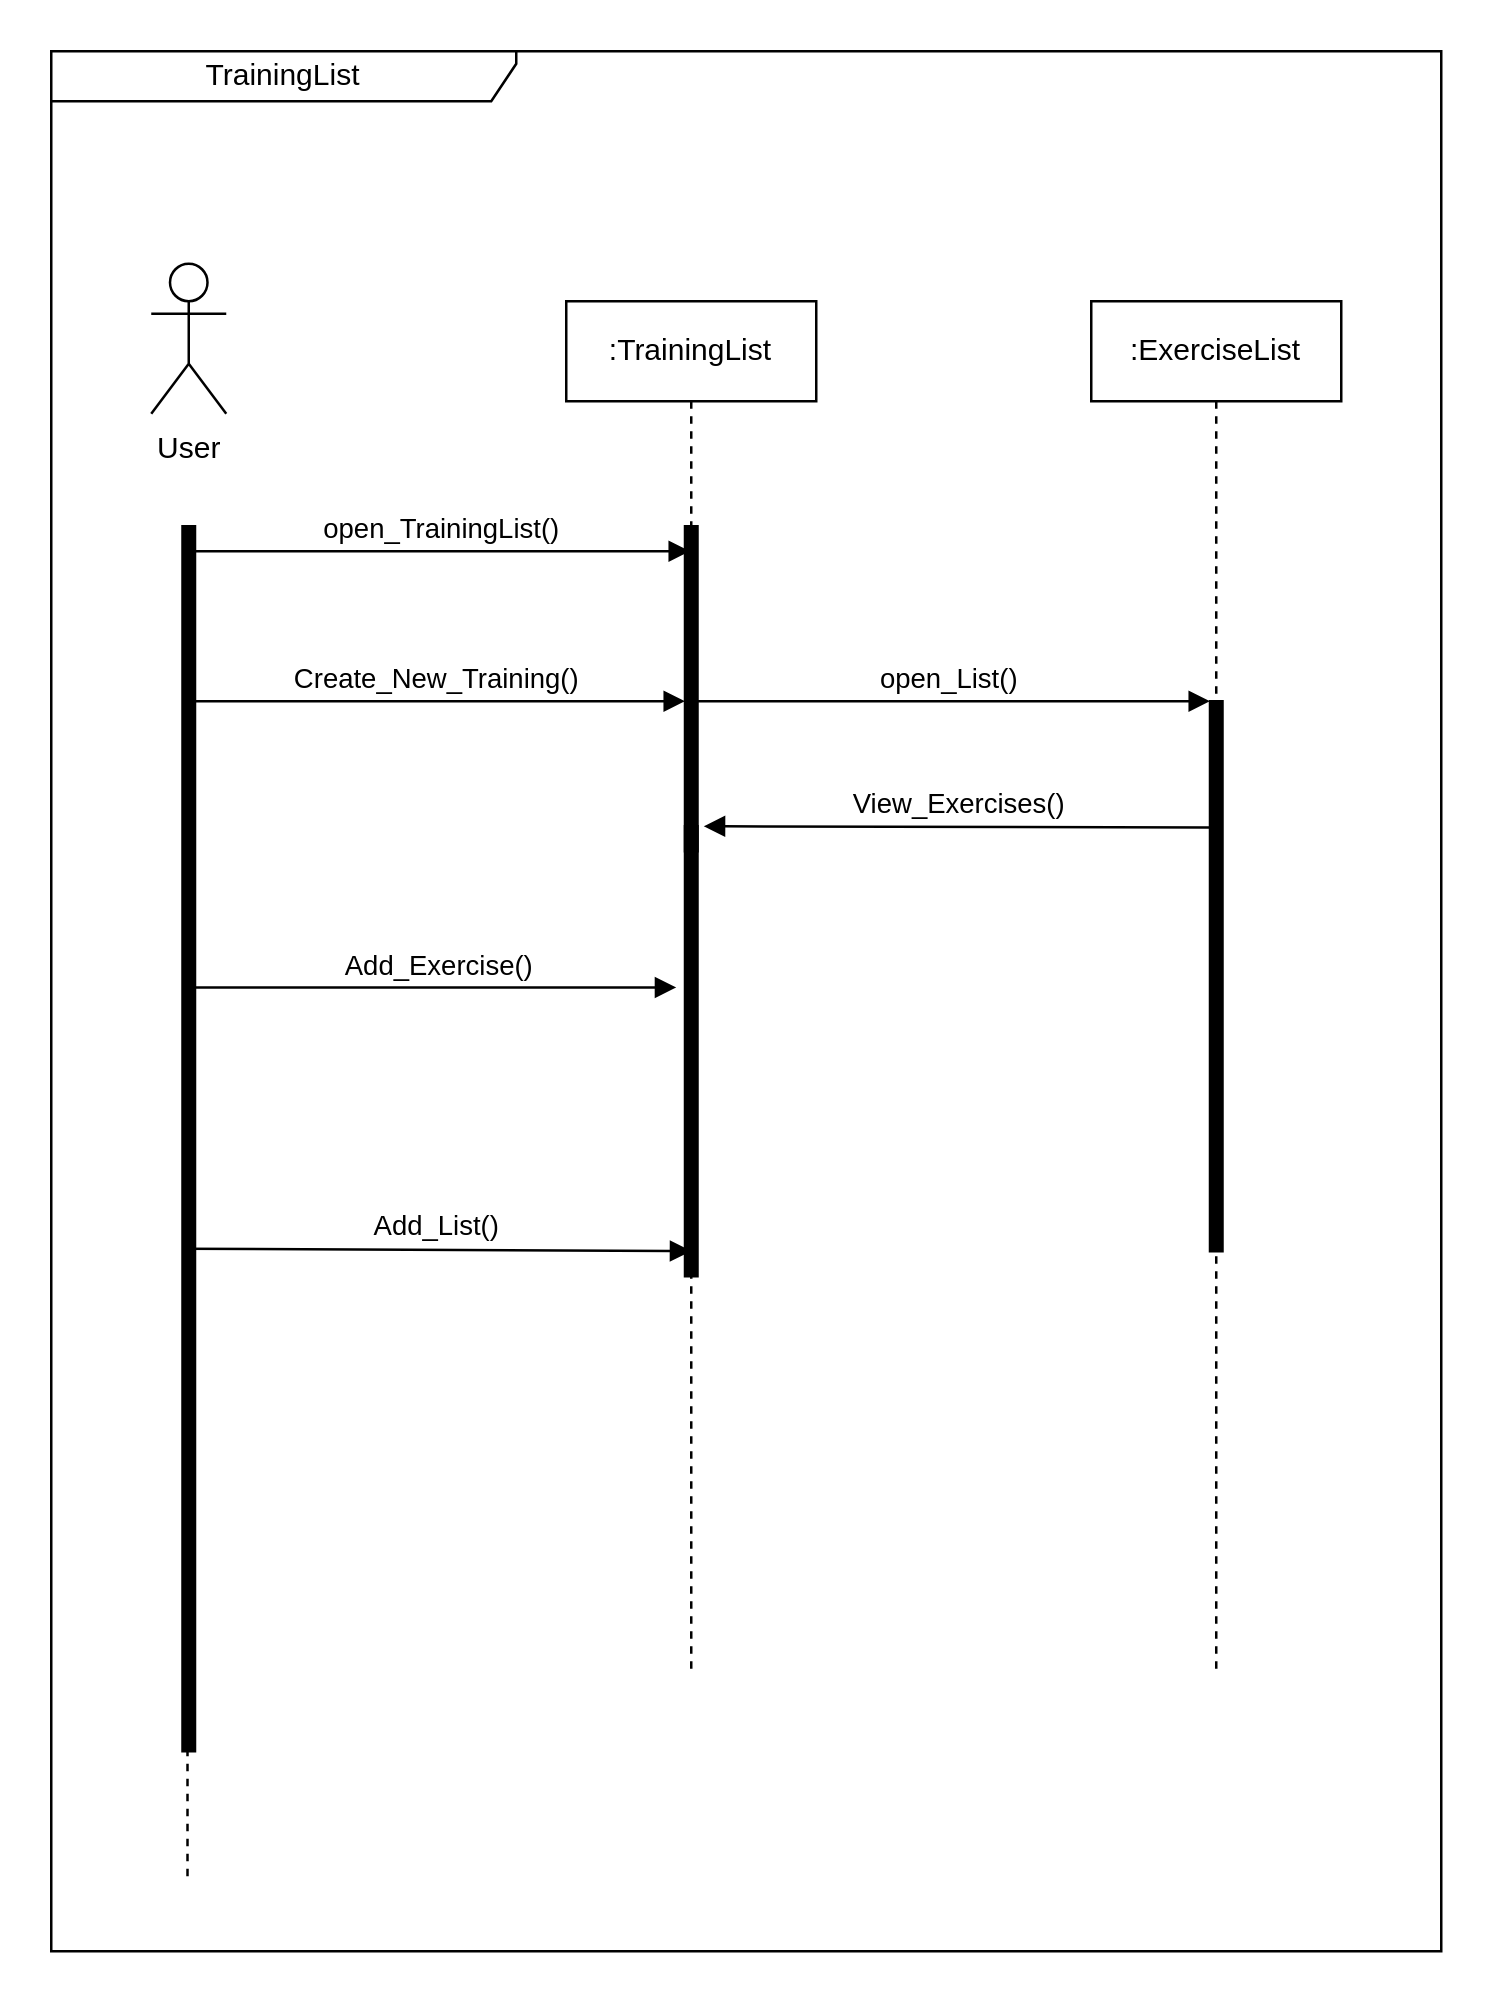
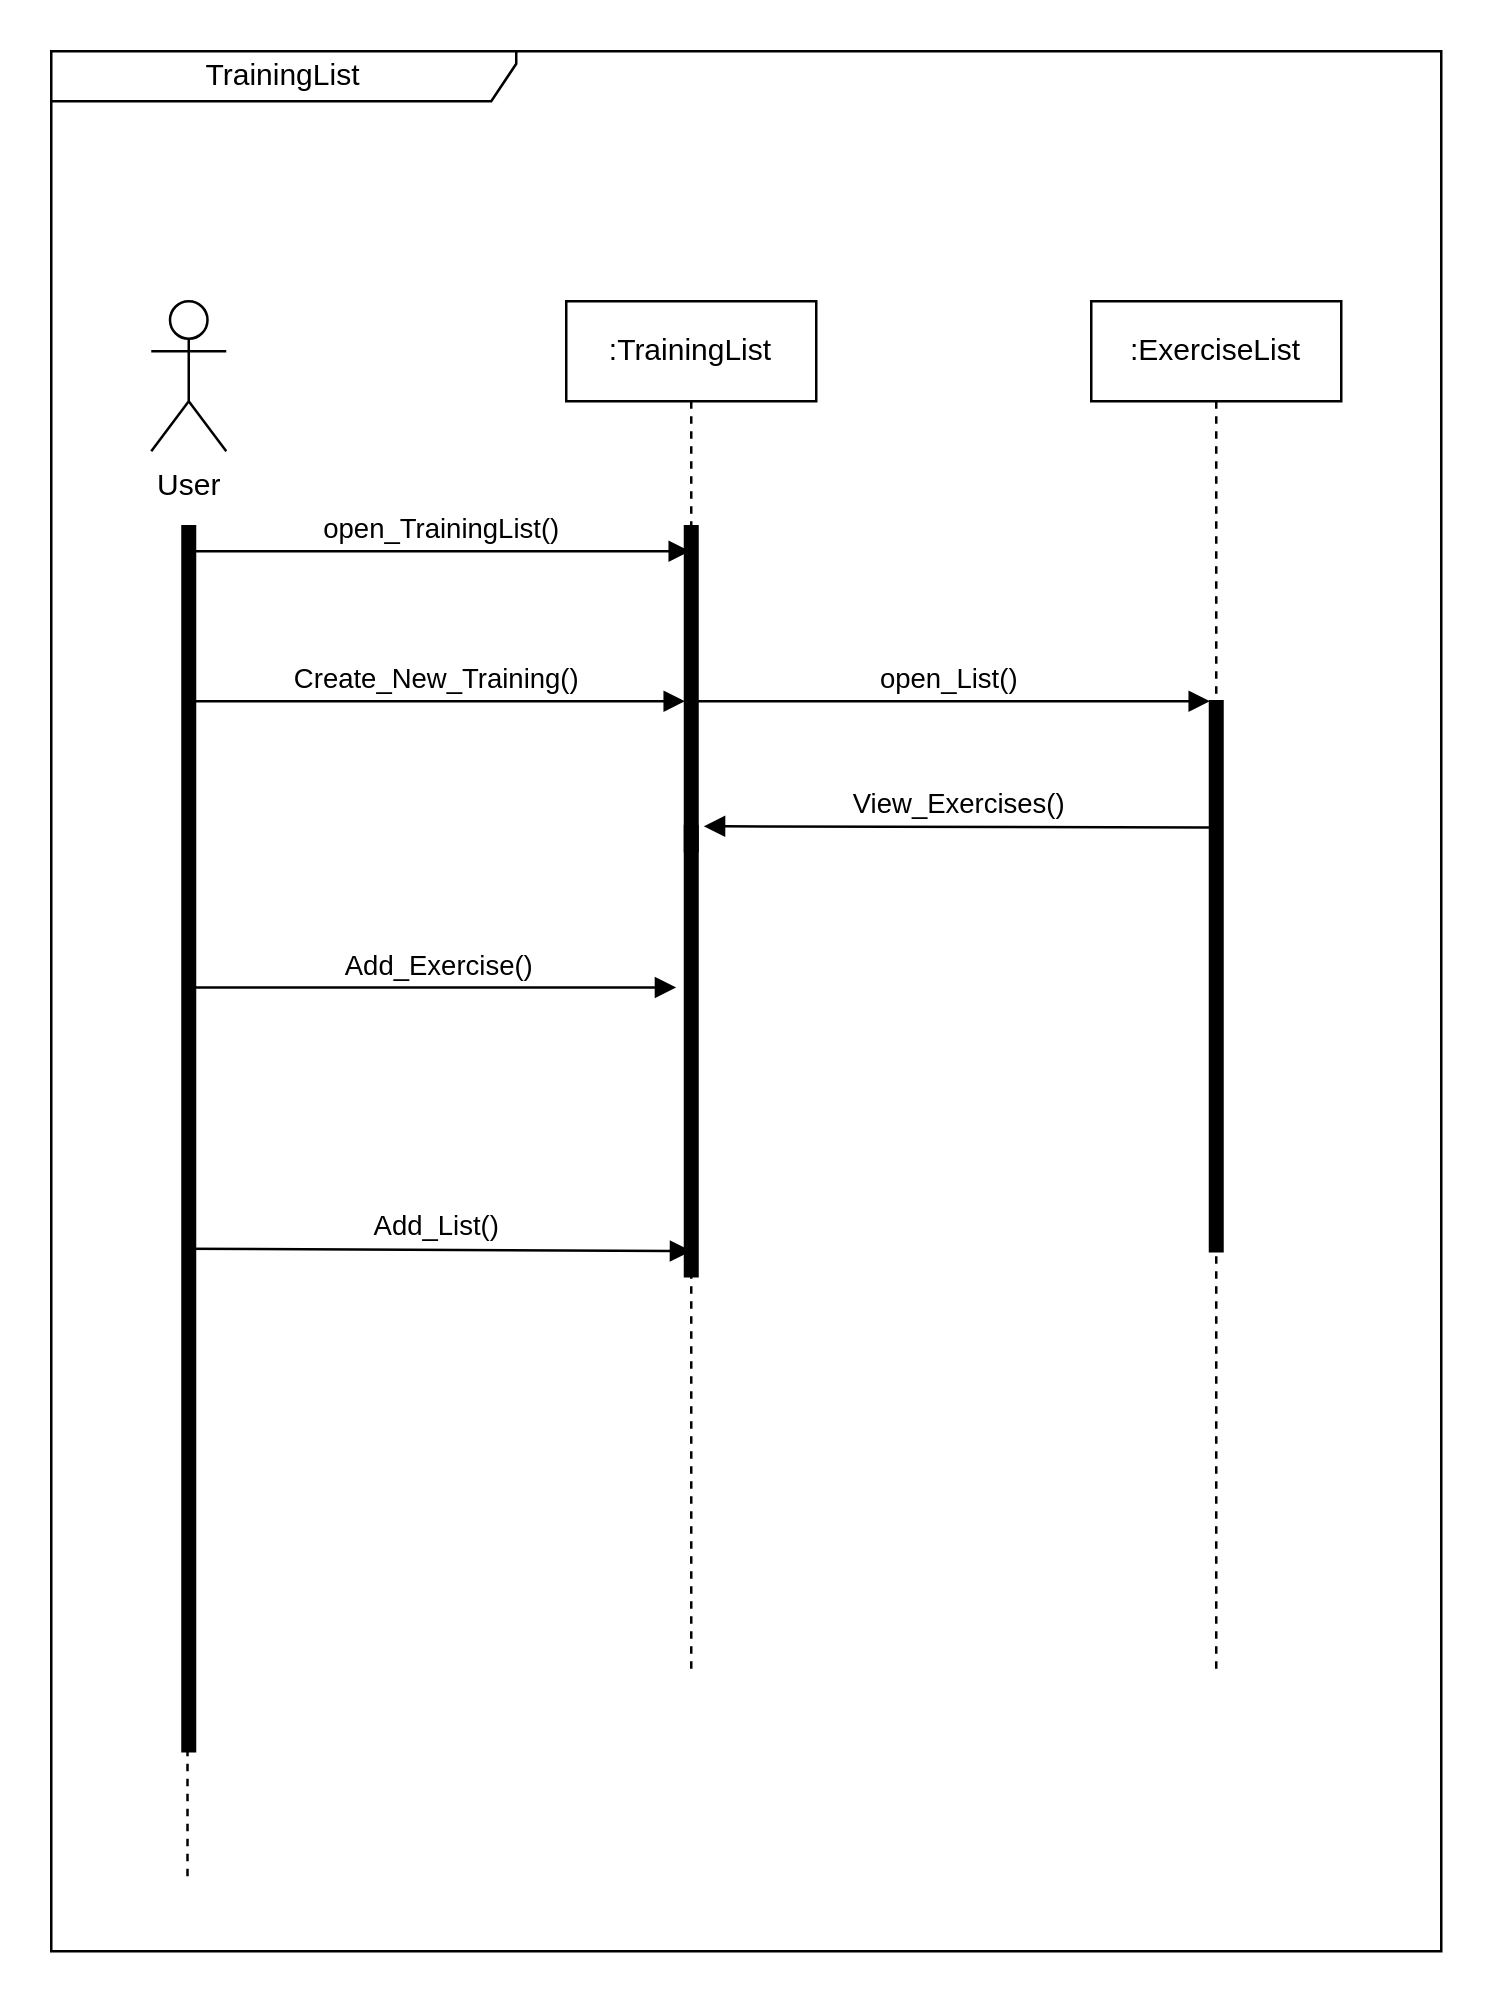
(189, 339) -> (189, 376)
